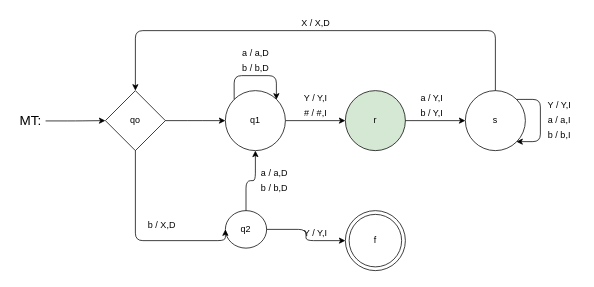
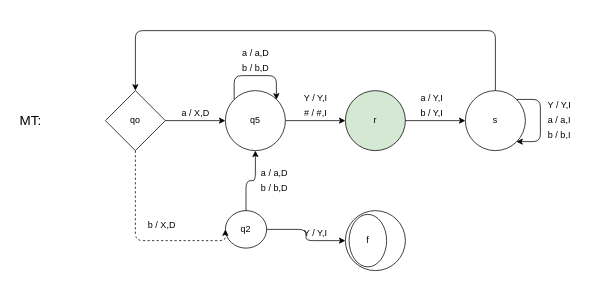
(315, 23) -> none
none -> (195, 113)
(255, 120) -> (255, 120)
(91, 121) -> none
(140, 240) -> (140, 240)
(375, 240) -> (368, 240)
